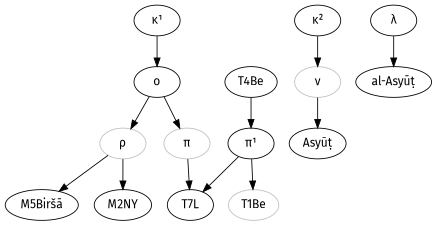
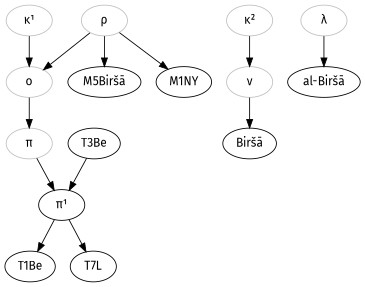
(157, 20) -> (29, 20)
(318, 20) -> (250, 20)
(394, 20) -> (324, 20)
(157, 82) -> (29, 82)
(251, 82) -> (94, 144)
(394, 82) -> (324, 82)
(142, 109) -> (70, 49)
(318, 144) -> (250, 144)
(188, 170) -> (43, 170)
(123, 205) -> (184, 82)
(254, 205) -> (30, 266)
